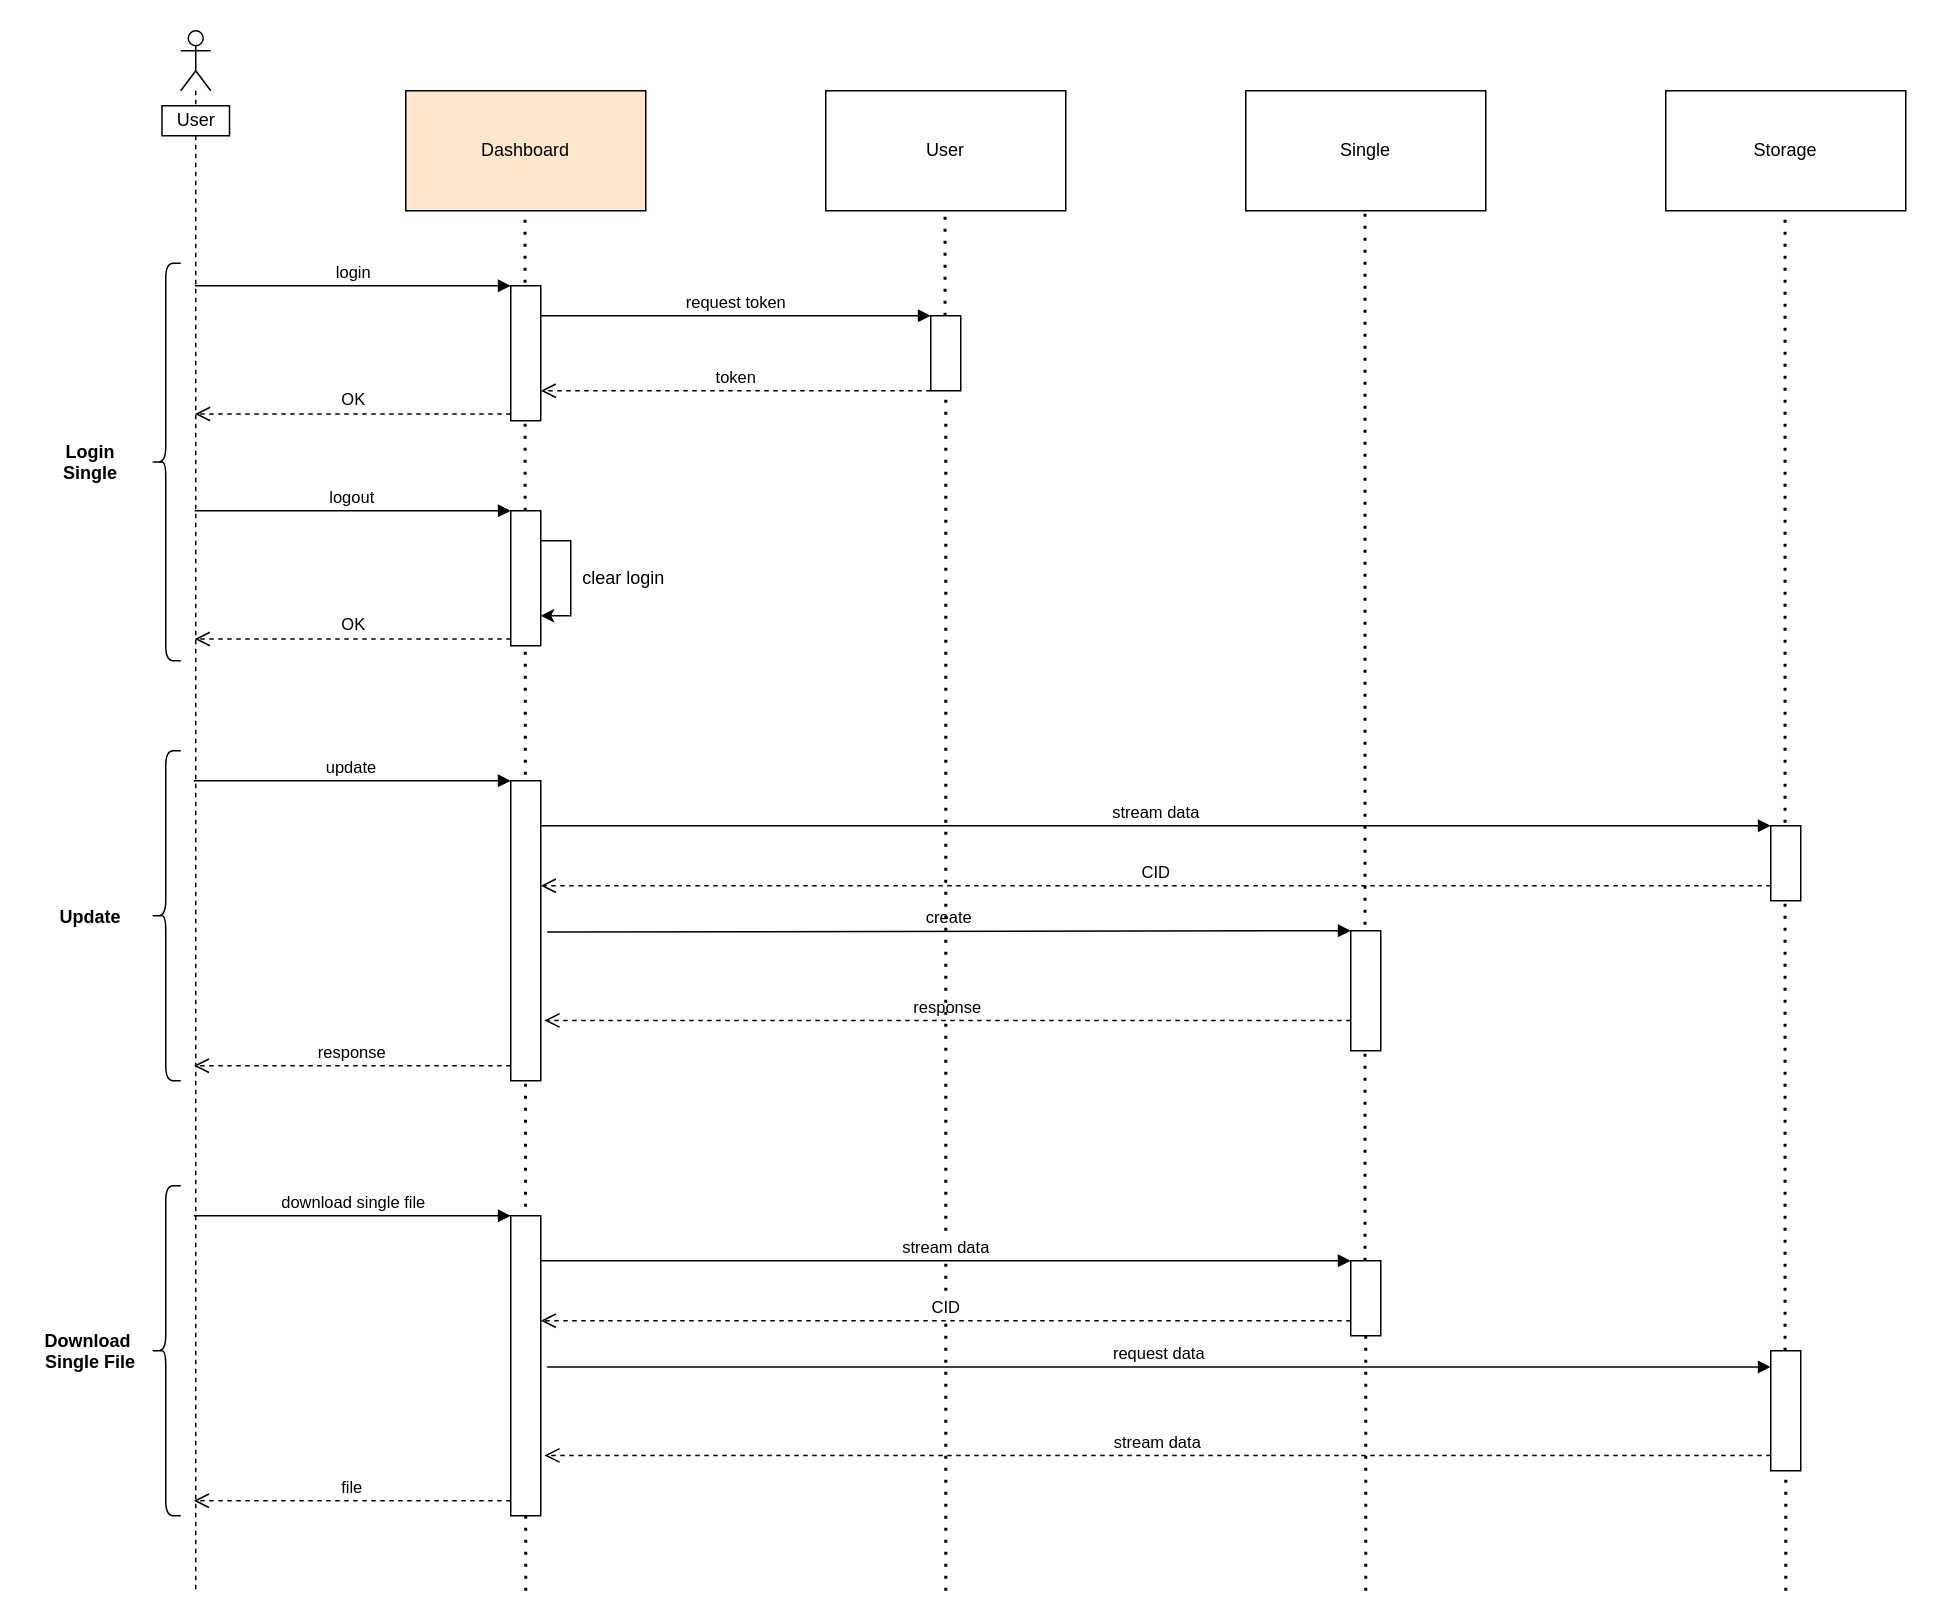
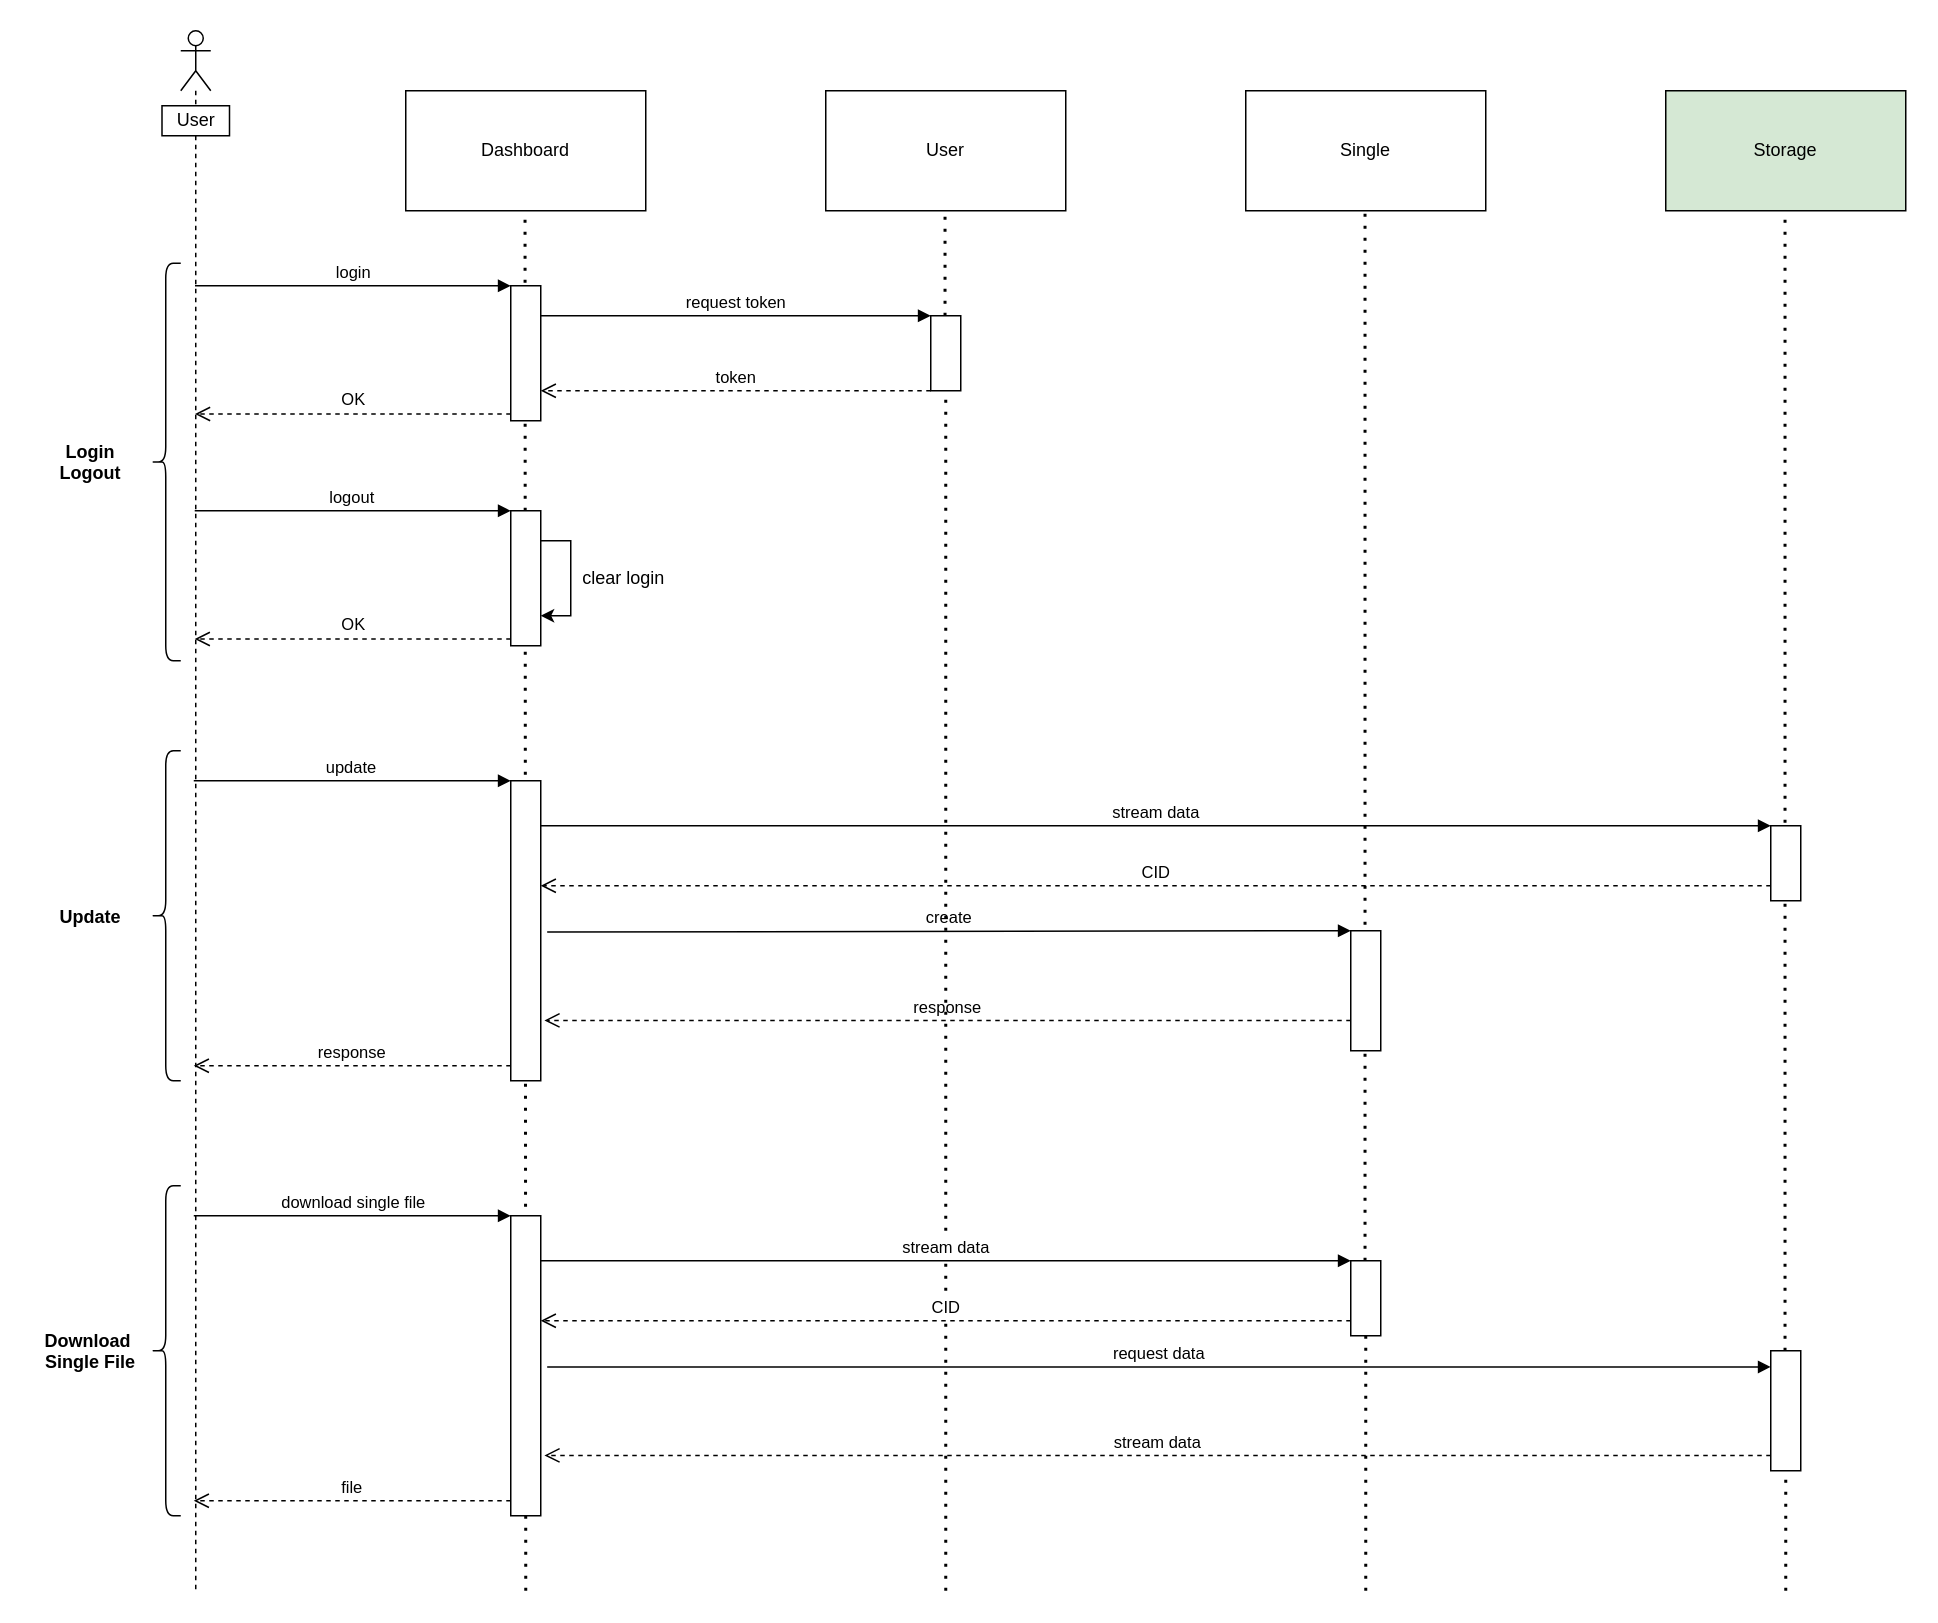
(526, 151) -> (526, 151)
(1786, 151) -> (1786, 151)
(90, 452) -> (90, 452)
